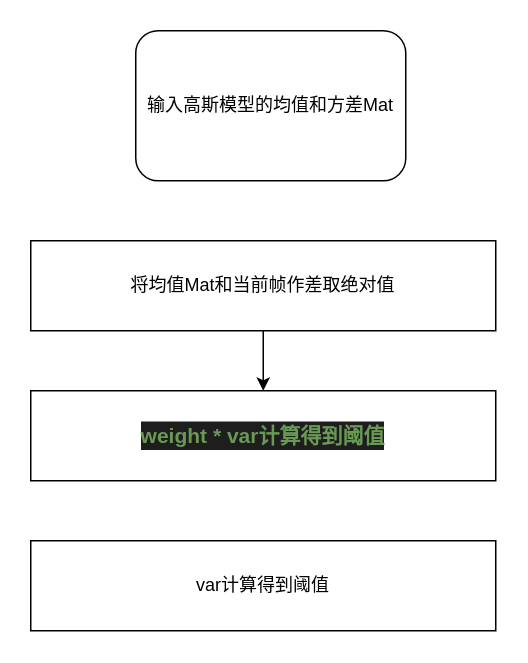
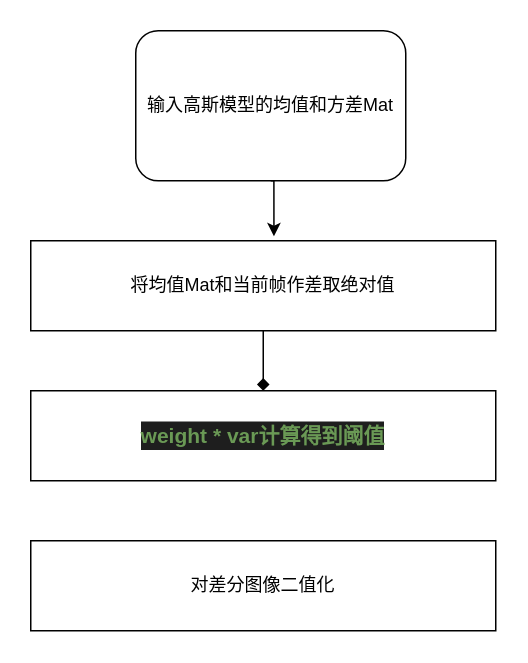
none -> (274, 202)
(263, 379) -> (263, 378)
(263, 586) -> (263, 586)
